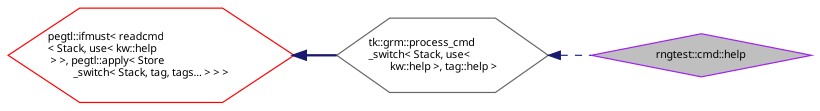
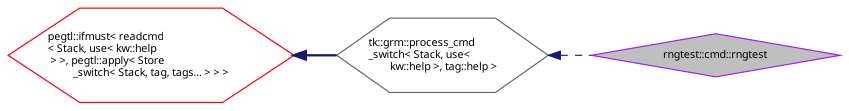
(701, 55) -> (716, 55)
